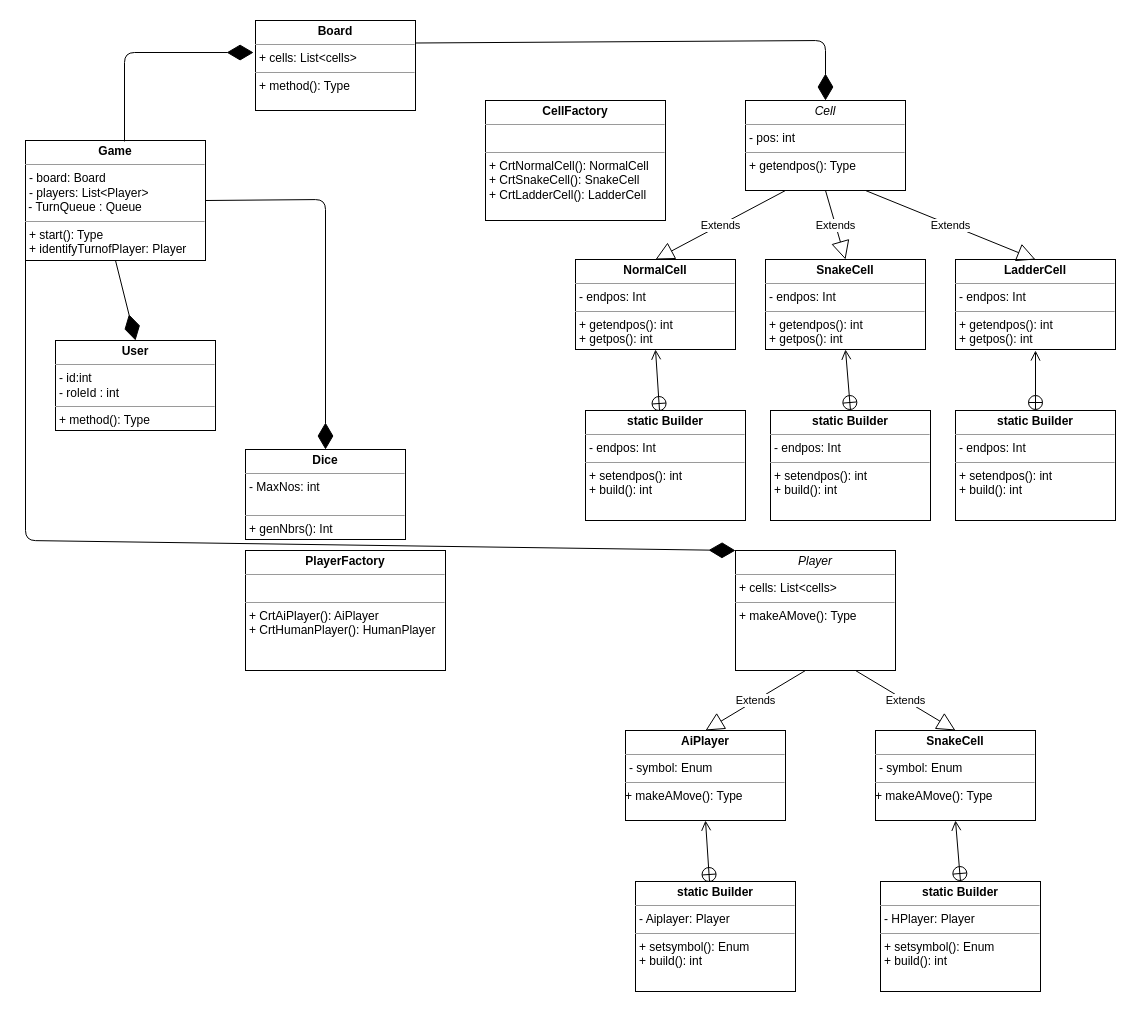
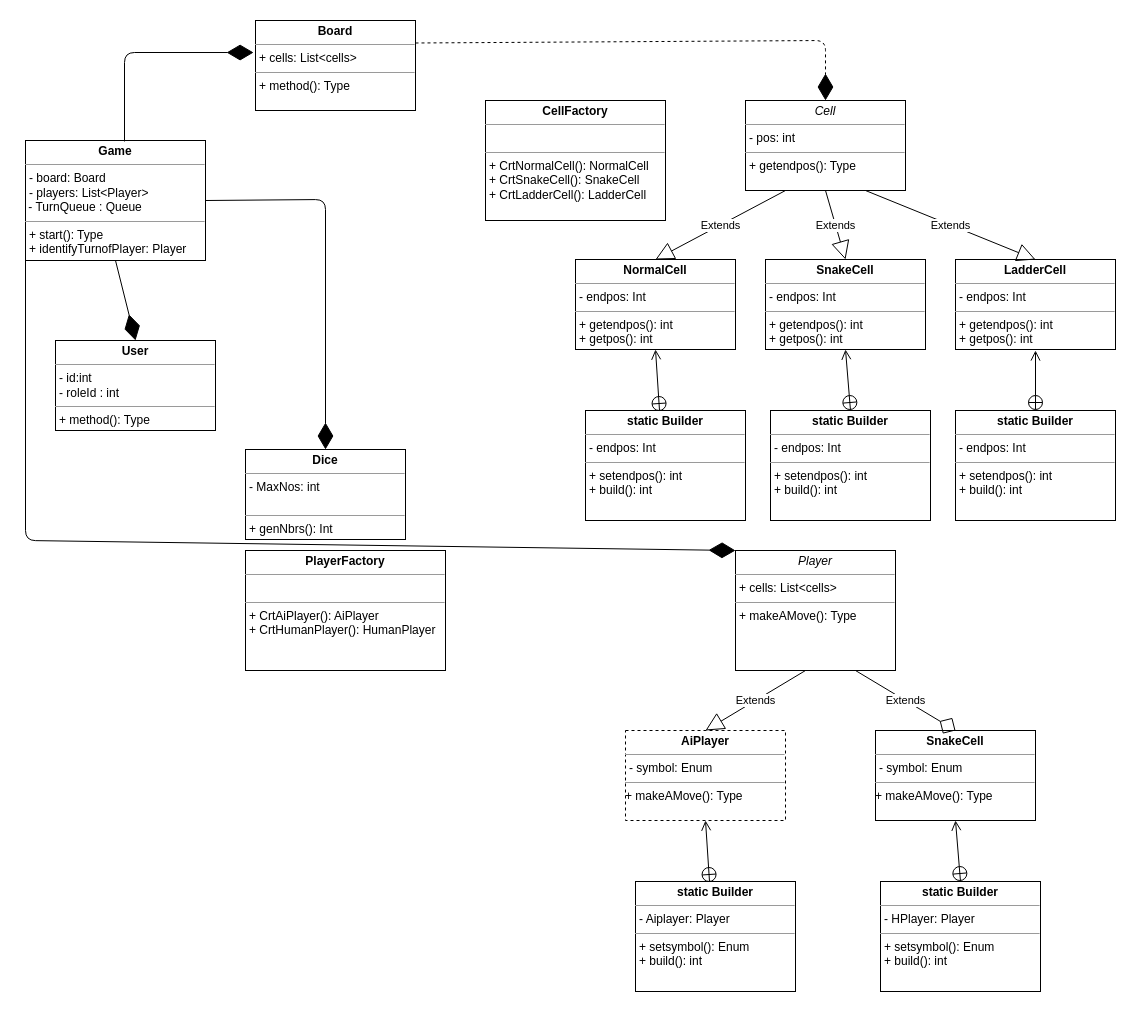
(633, 42) -> (633, 42)
(938, 720) -> (939, 720)
(706, 776) -> (706, 776)
